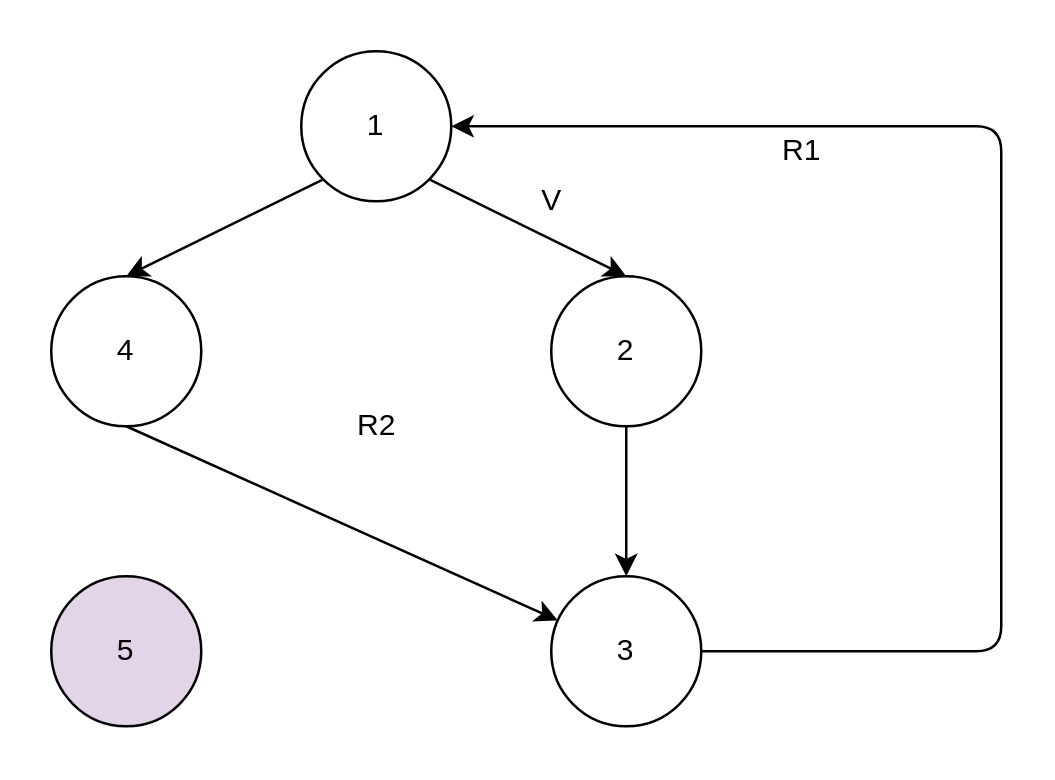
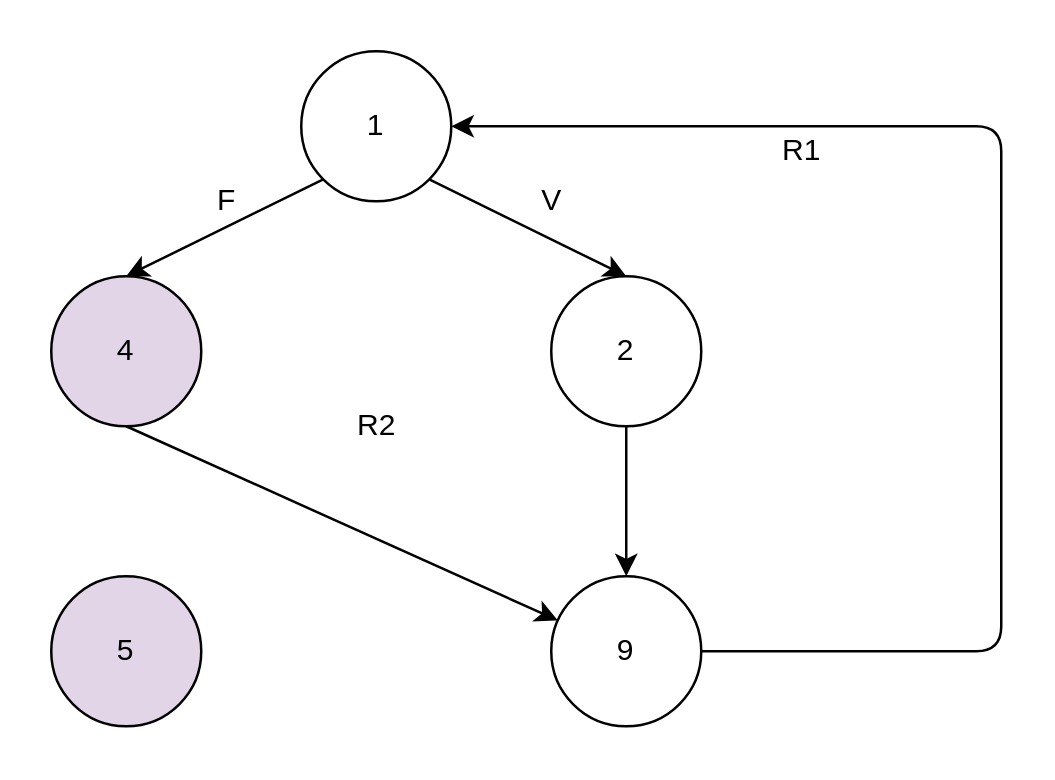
none -> (226, 201)
(126, 351) -> (126, 351)
(626, 651) -> (626, 651)
